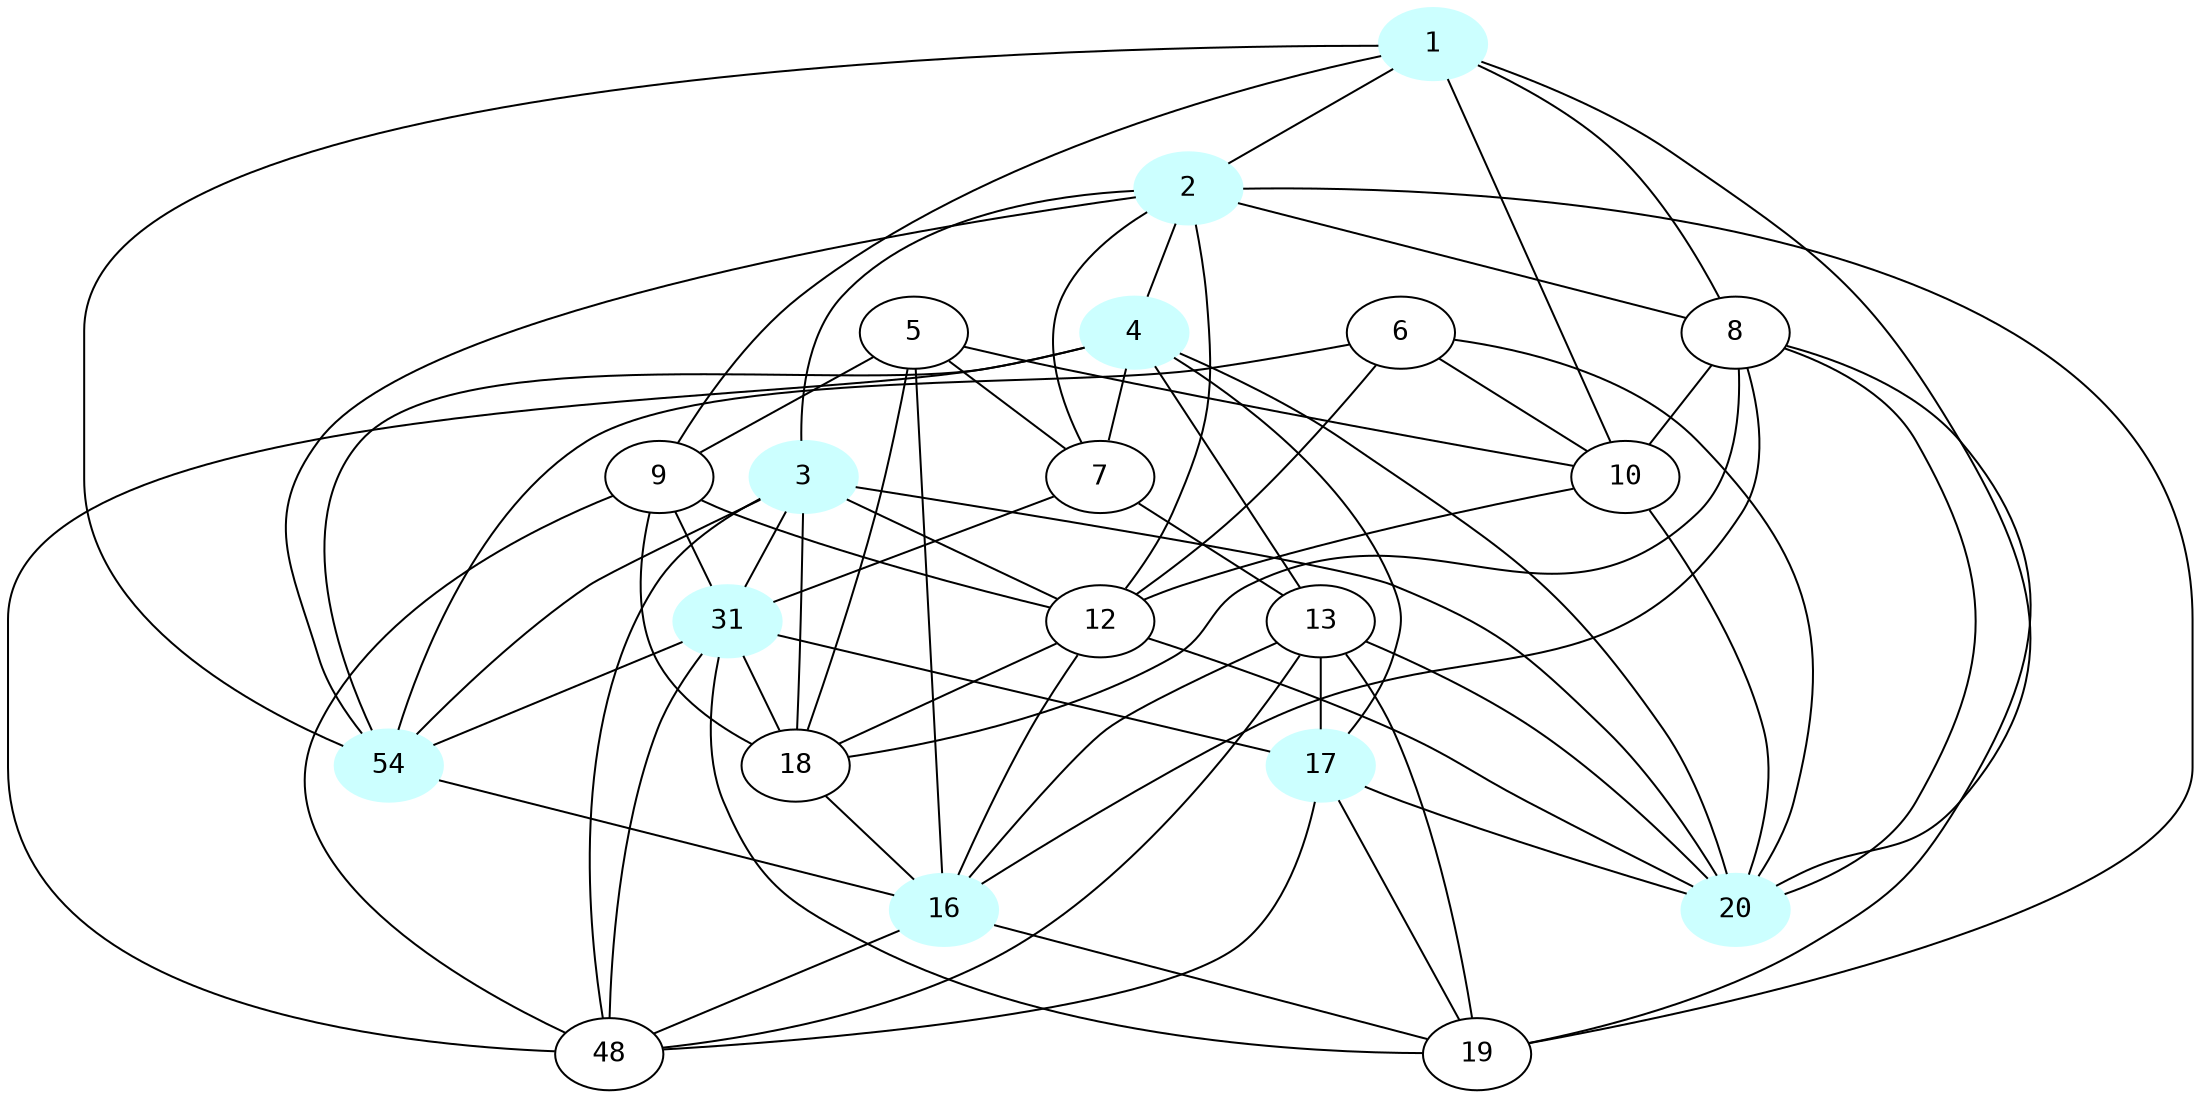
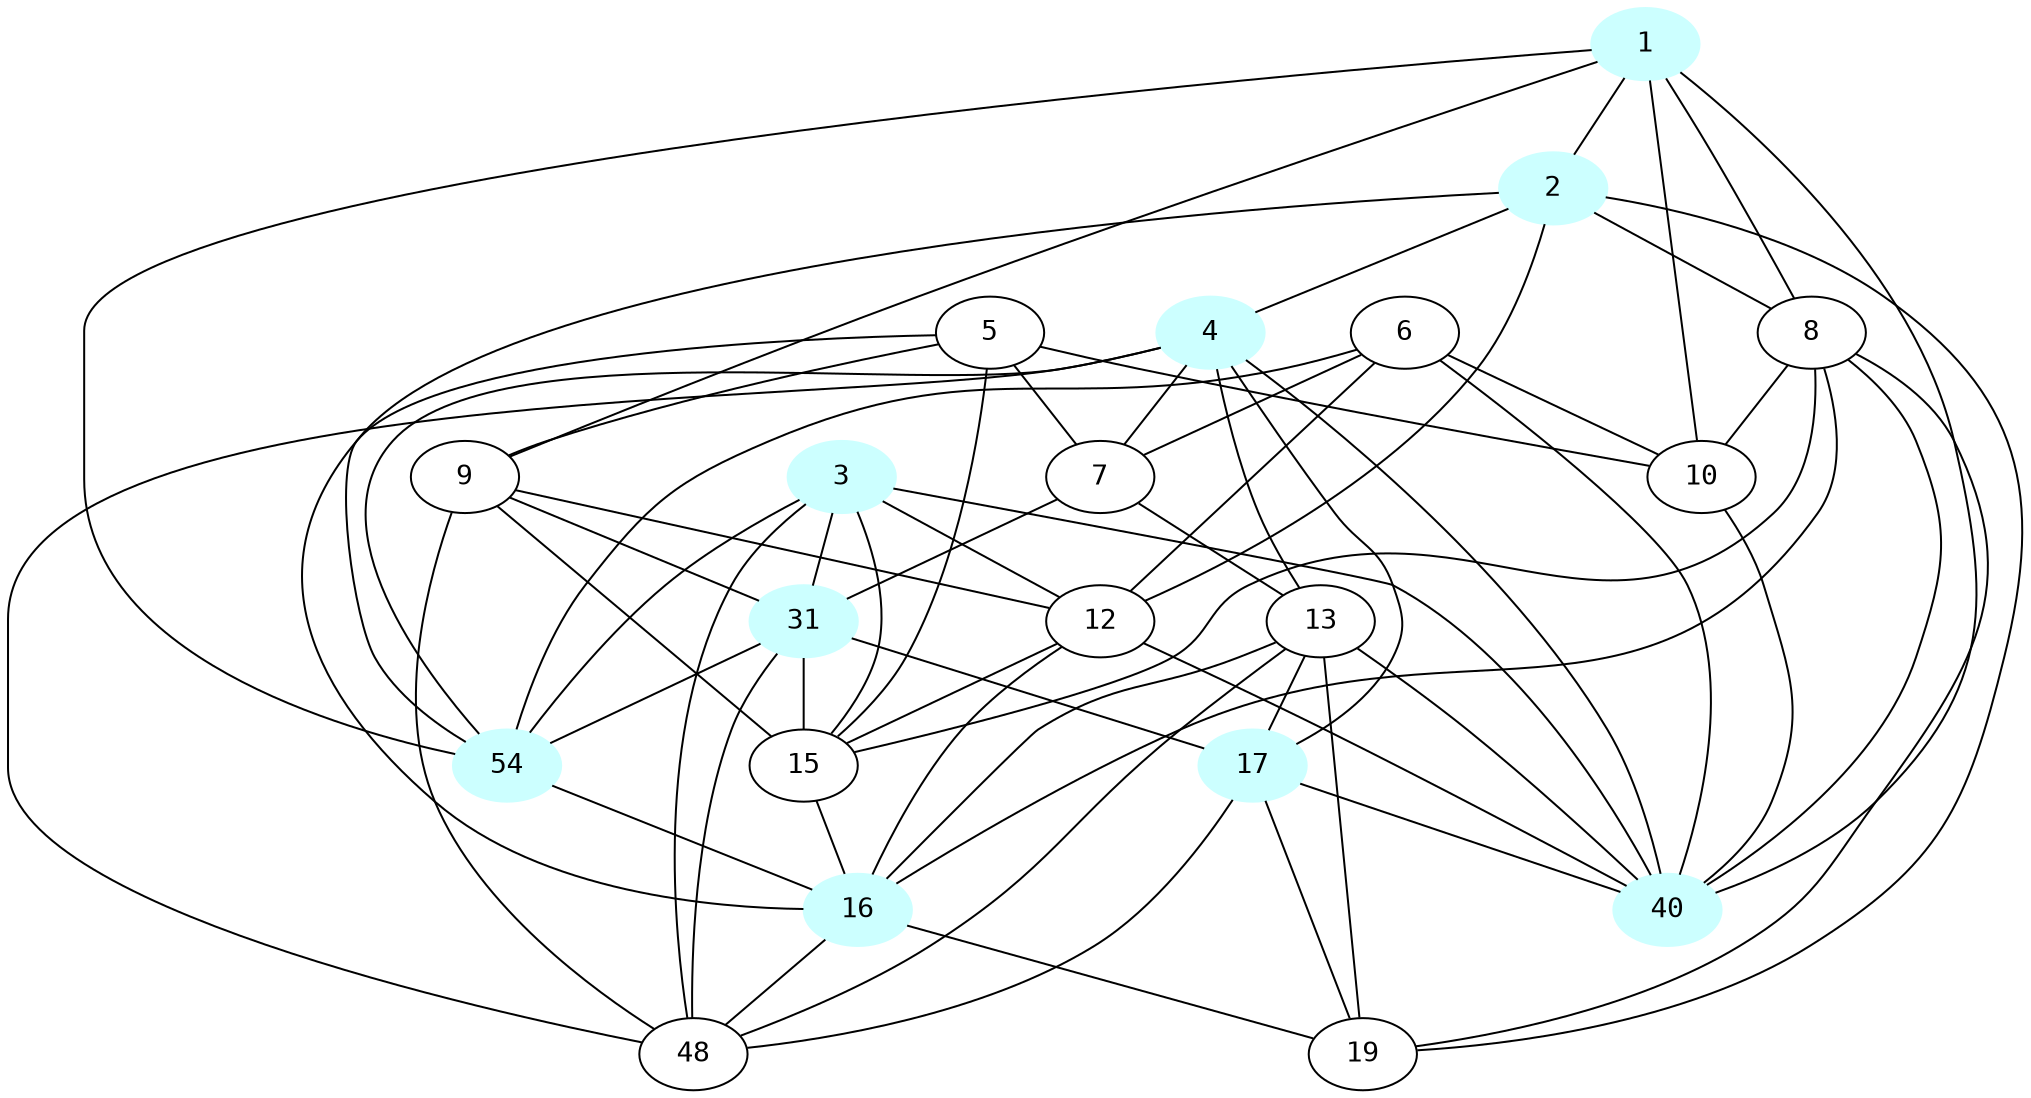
(907, 247) -> none
(1057, 311) -> (1242, 410)
(1346, 539) -> none
(796, 766) -> (804, 766)
(1736, 910) -> (1667, 910)
(967, 985) -> none
